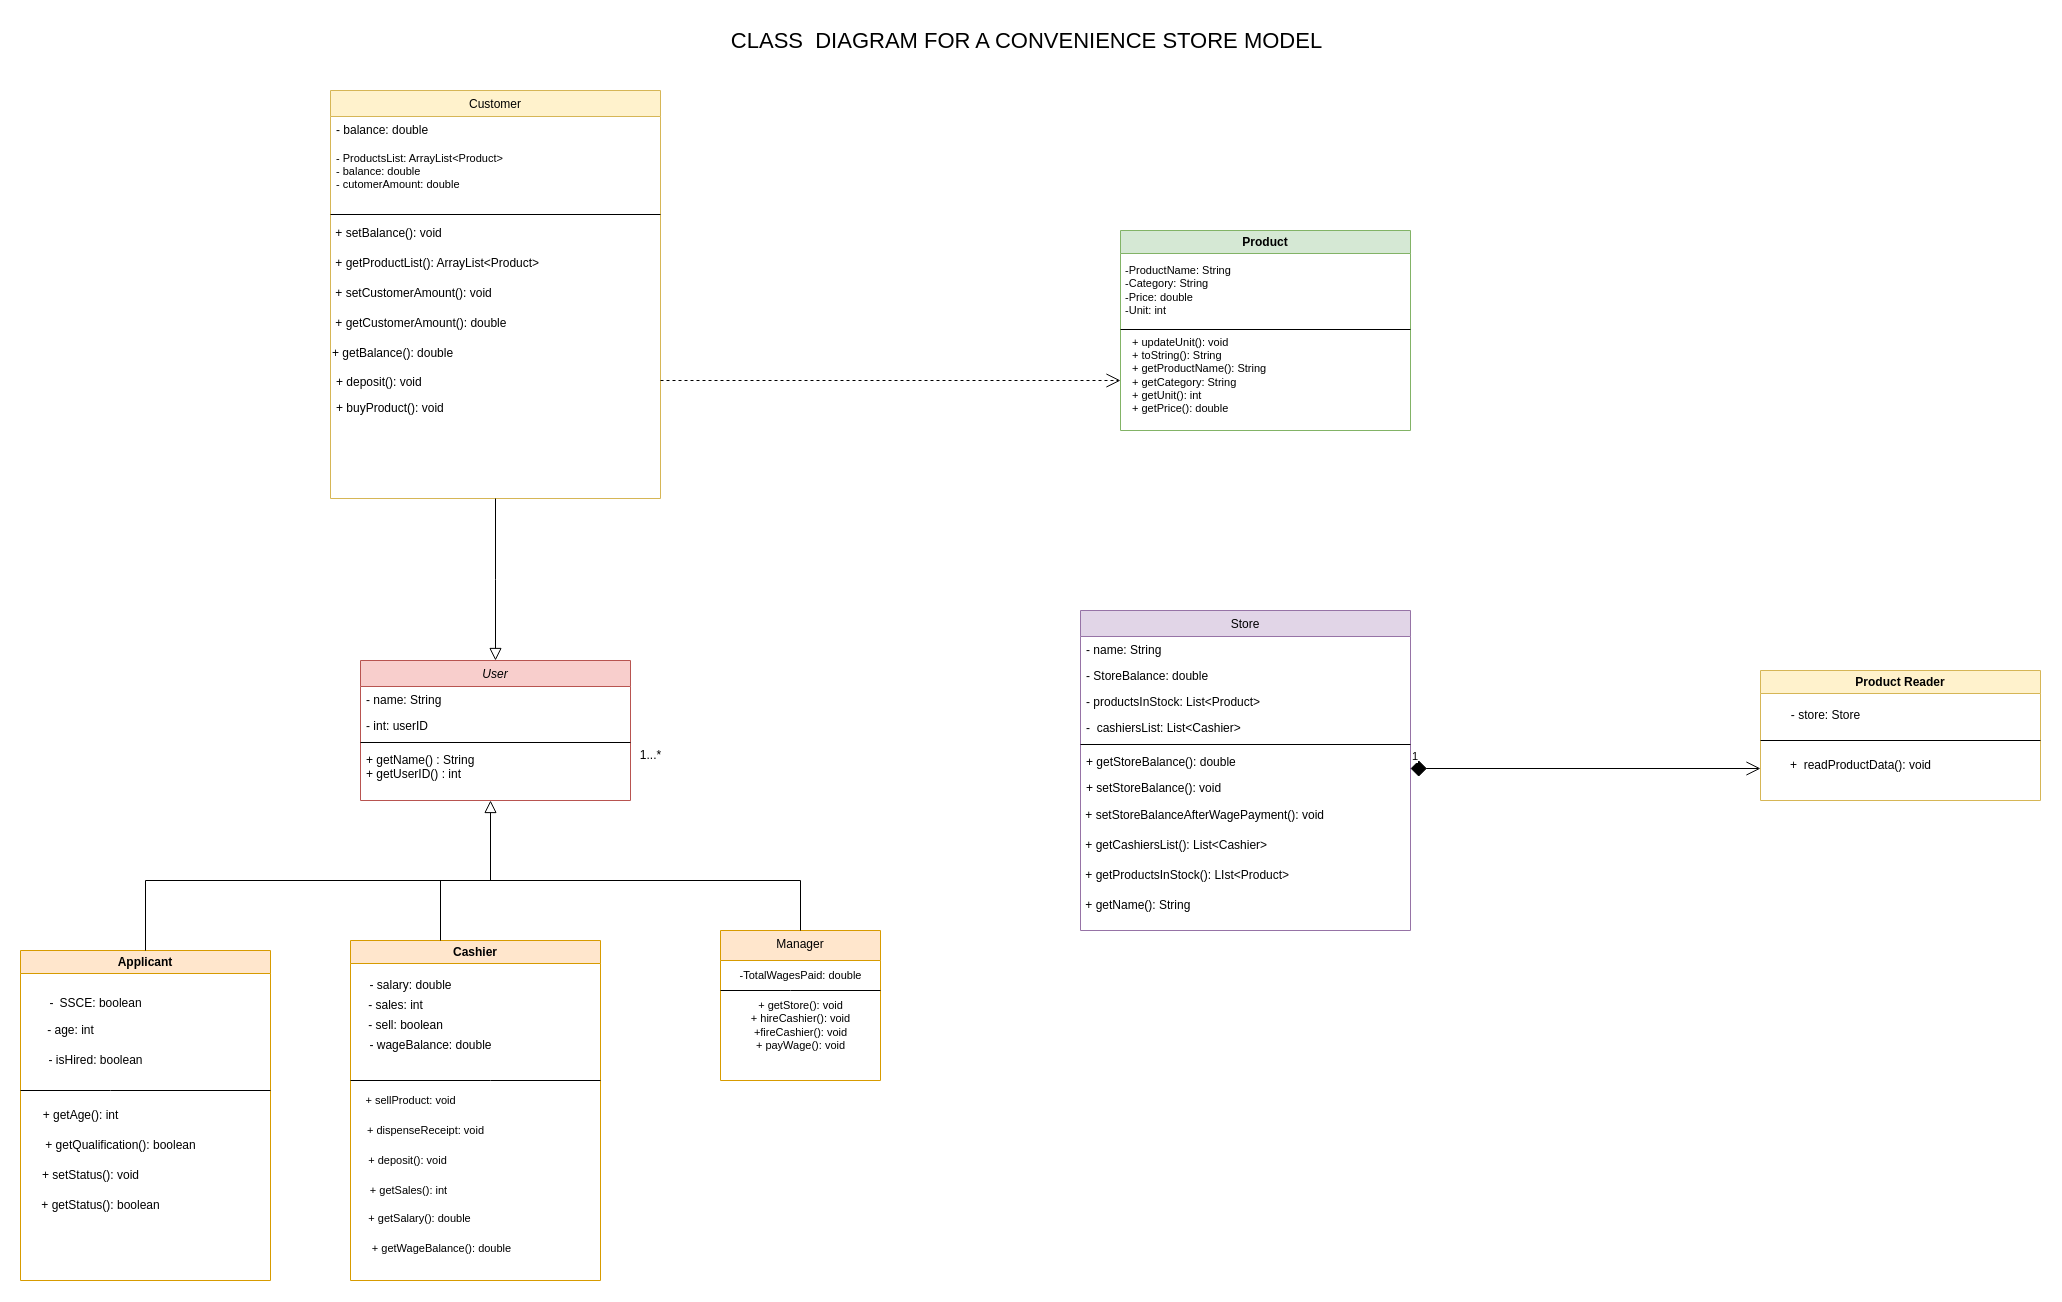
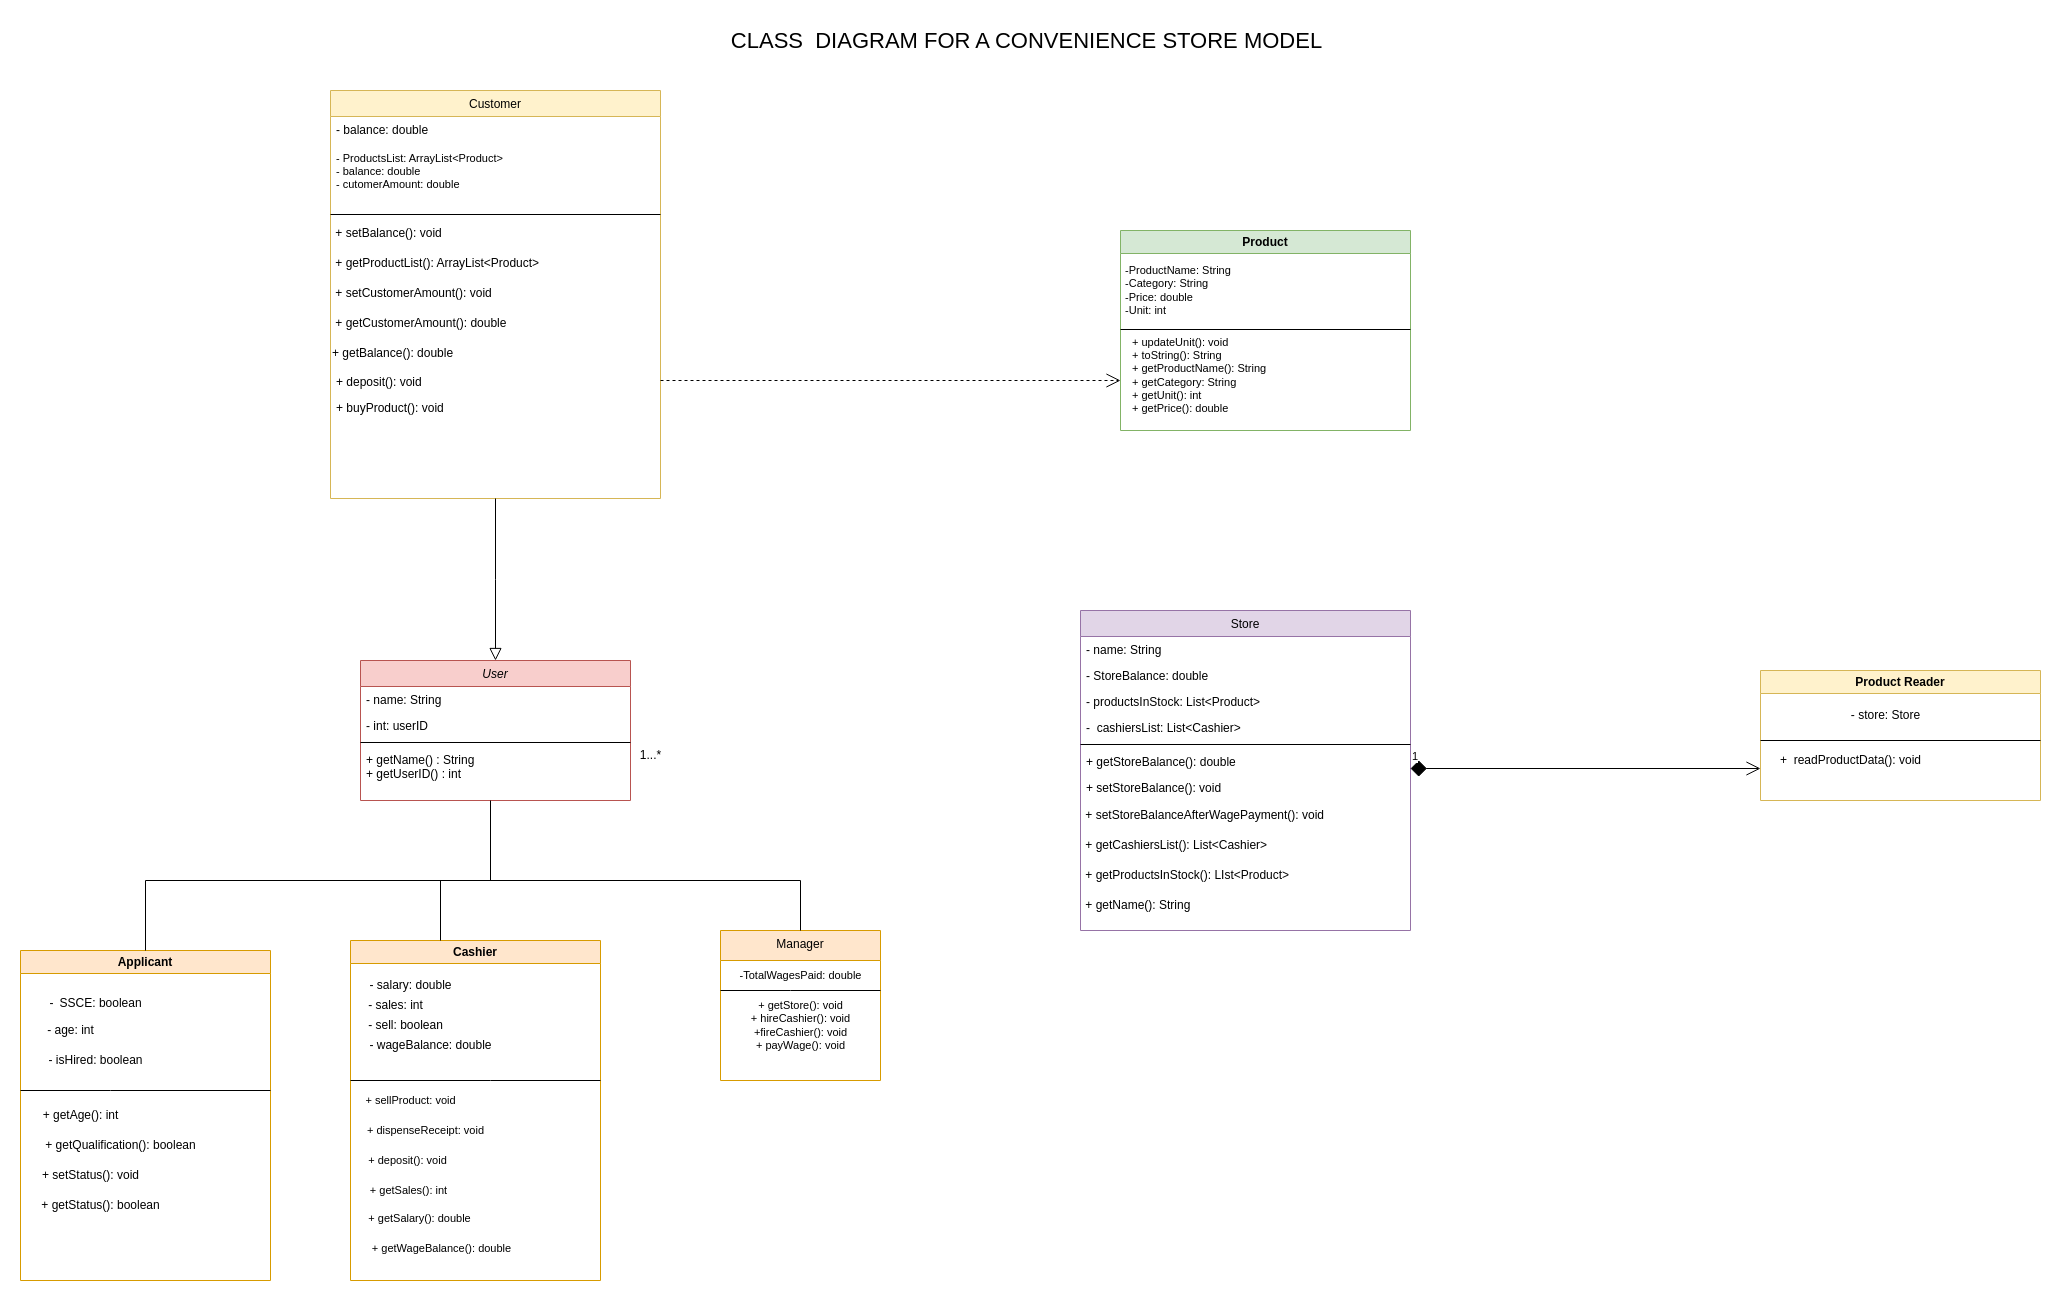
(1826, 716) -> (1886, 716)
(1861, 766) -> (1851, 761)
(491, 814) -> (491, 809)
